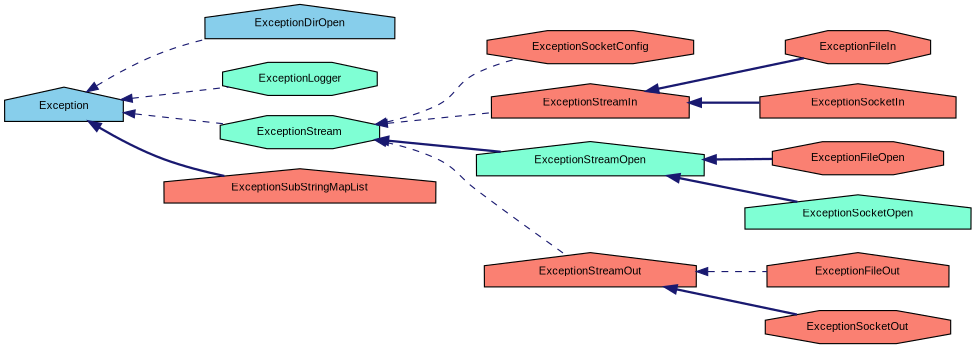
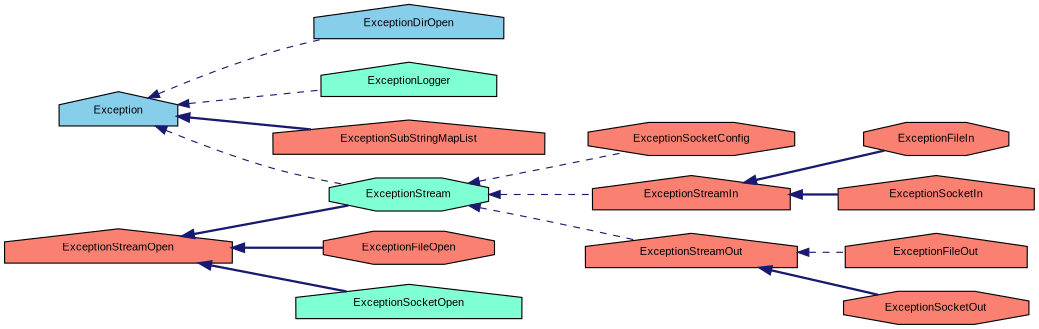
(300, 79) -> (409, 81)
(444, 146) -> (271, 220)
(590, 160) -> (118, 248)
